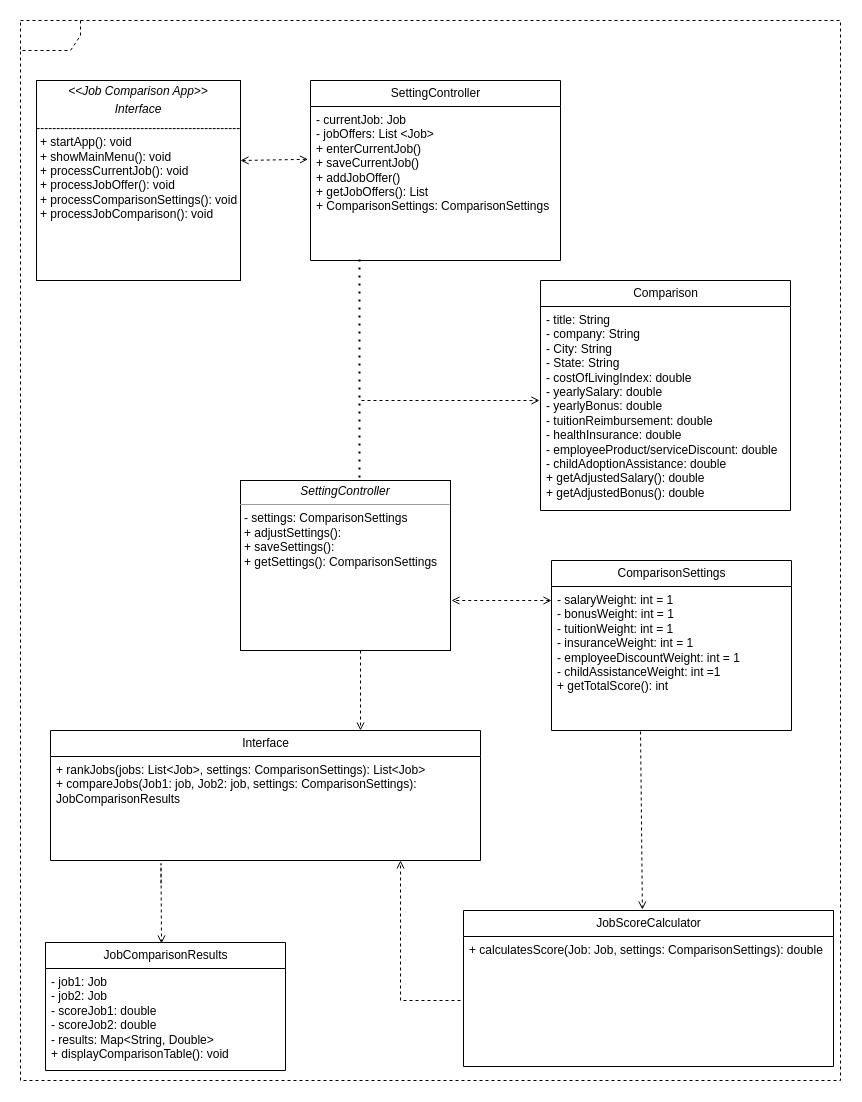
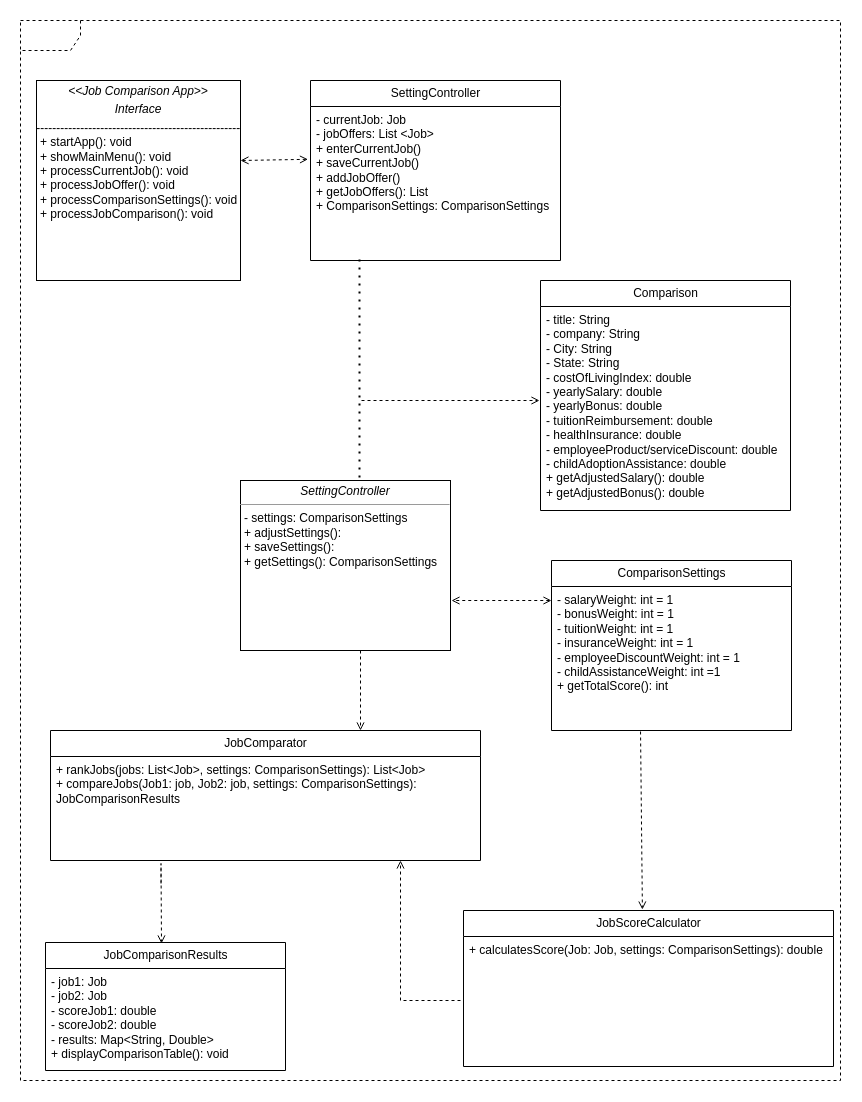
(266, 744) -> (266, 744)
